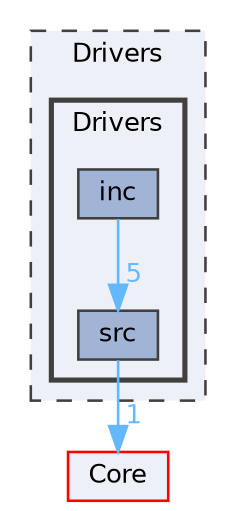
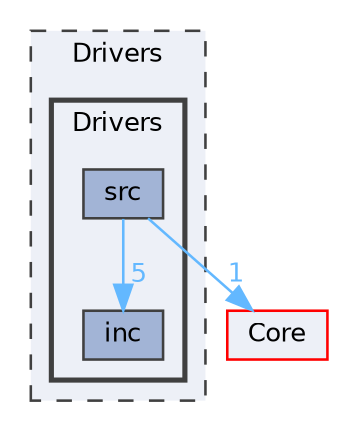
(118, 252) -> (123, 252)
